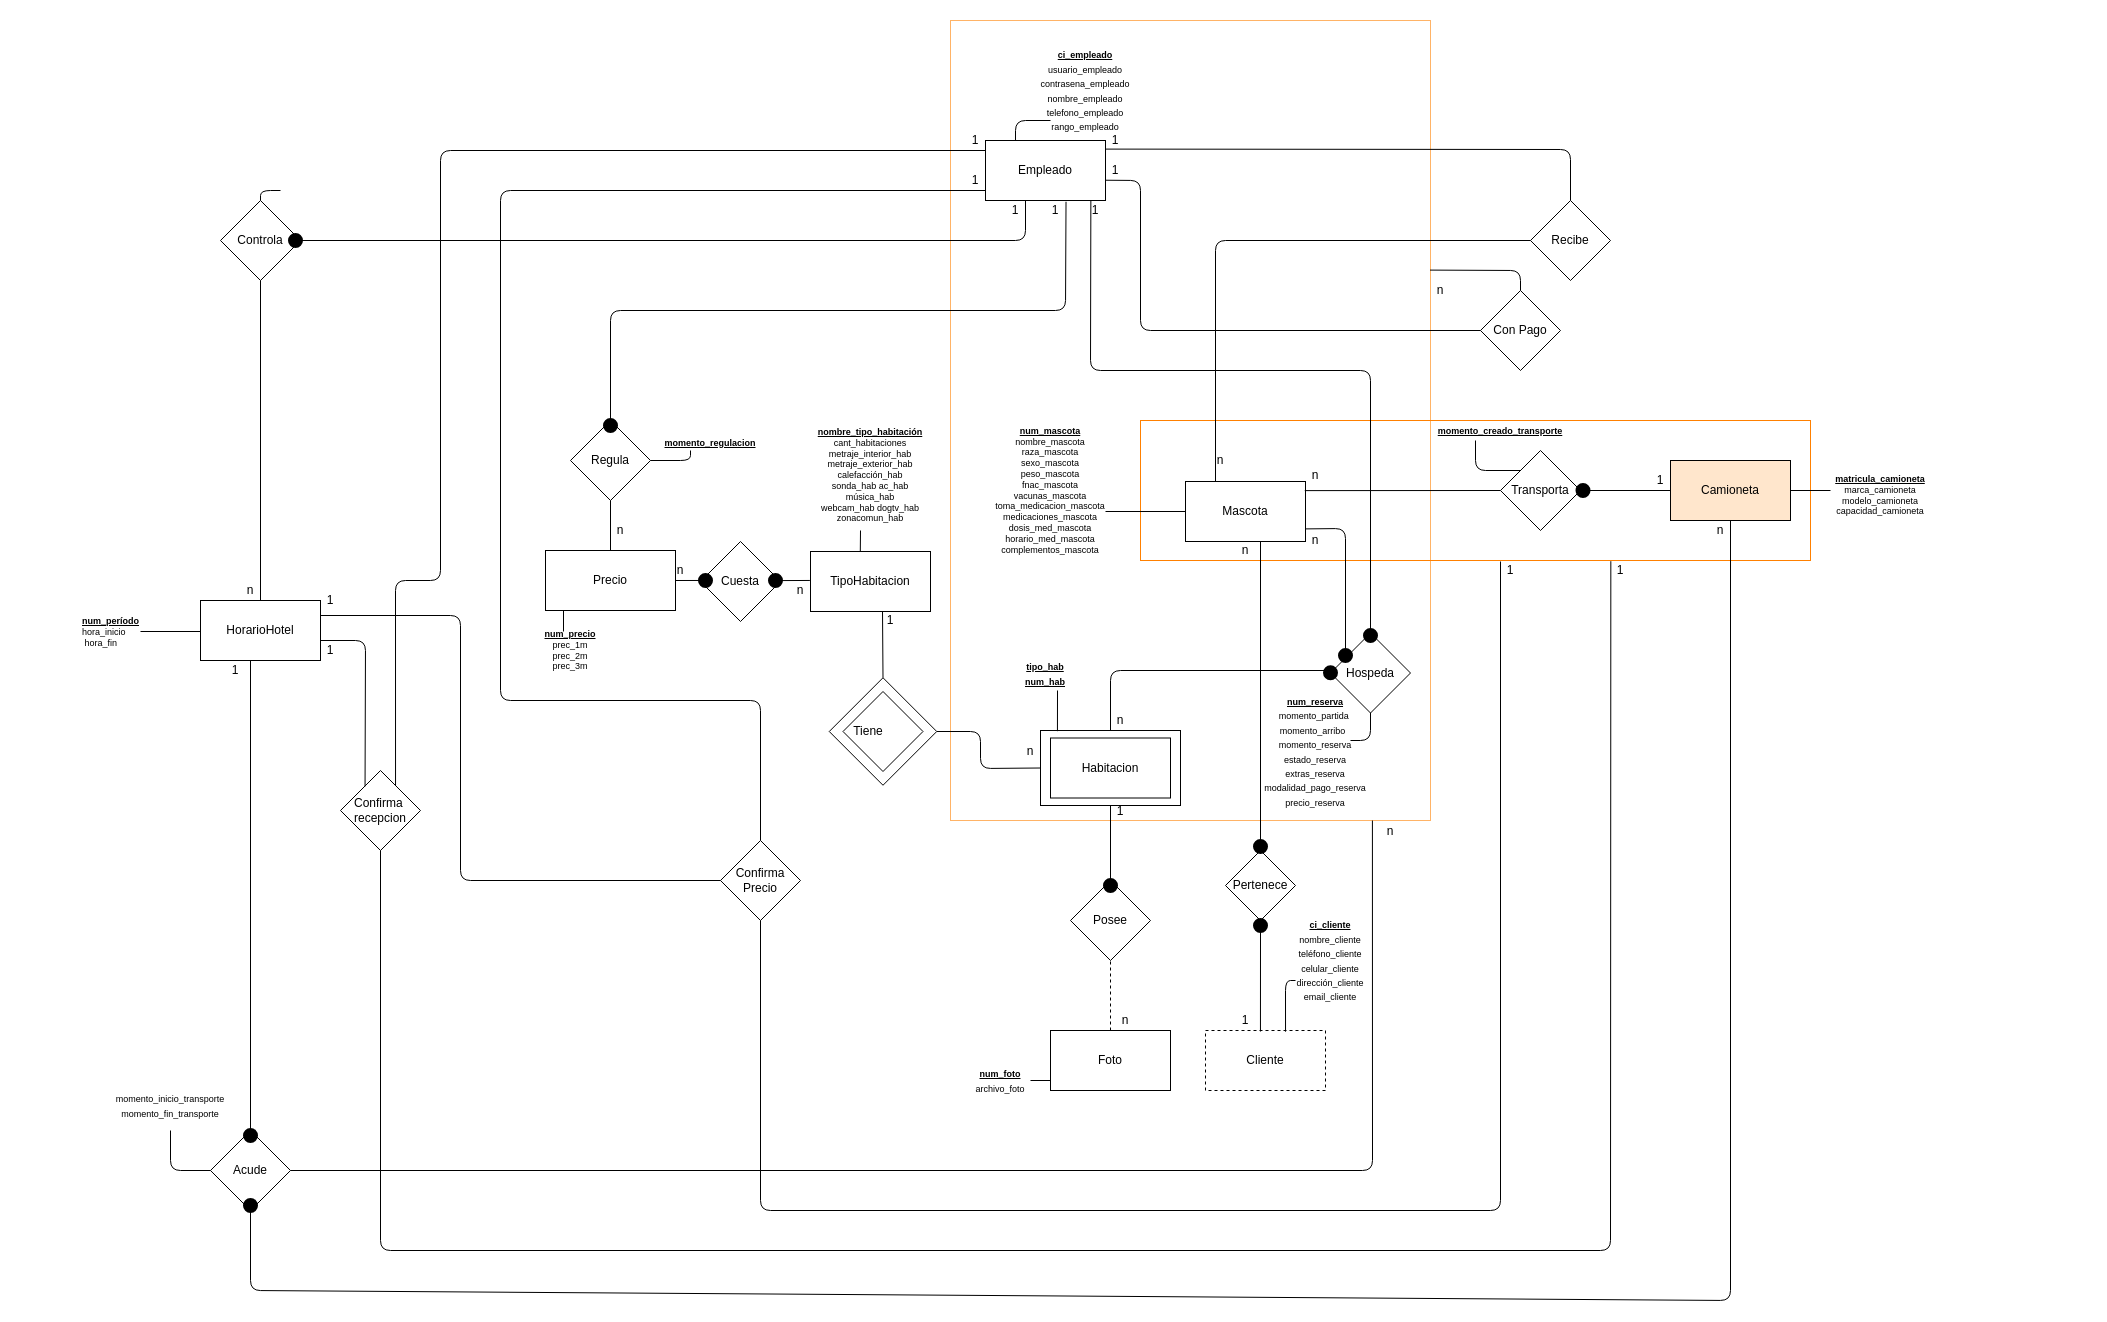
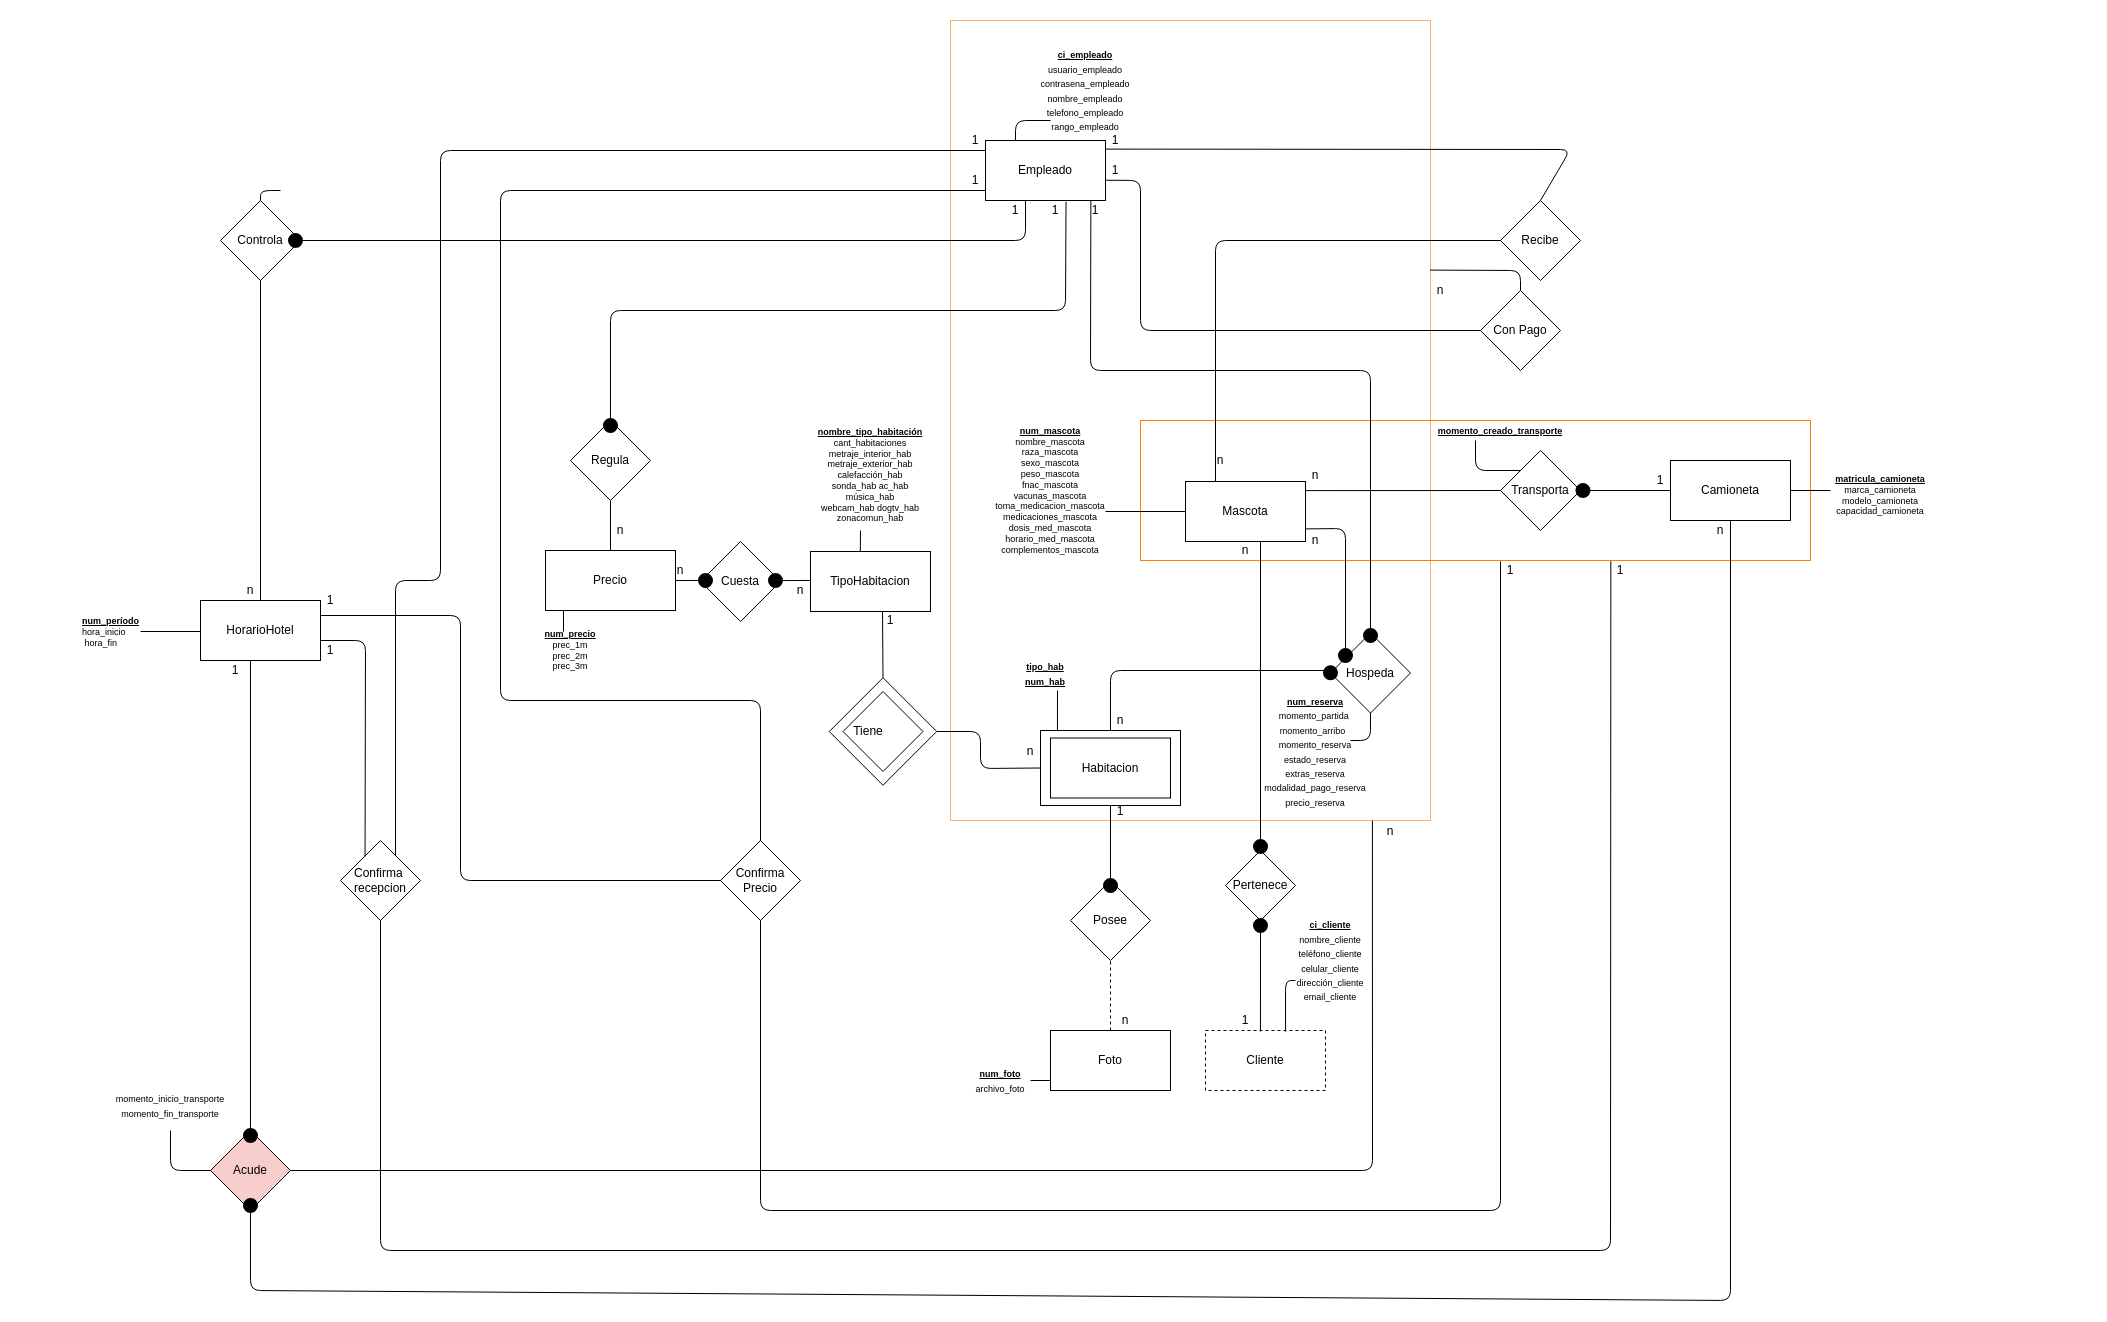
(1571, 241) -> (1541, 241)
(711, 441) -> none
(674, 461) -> none
(1731, 491) -> (1731, 491)
(381, 811) -> (381, 881)
(251, 1171) -> (251, 1171)
